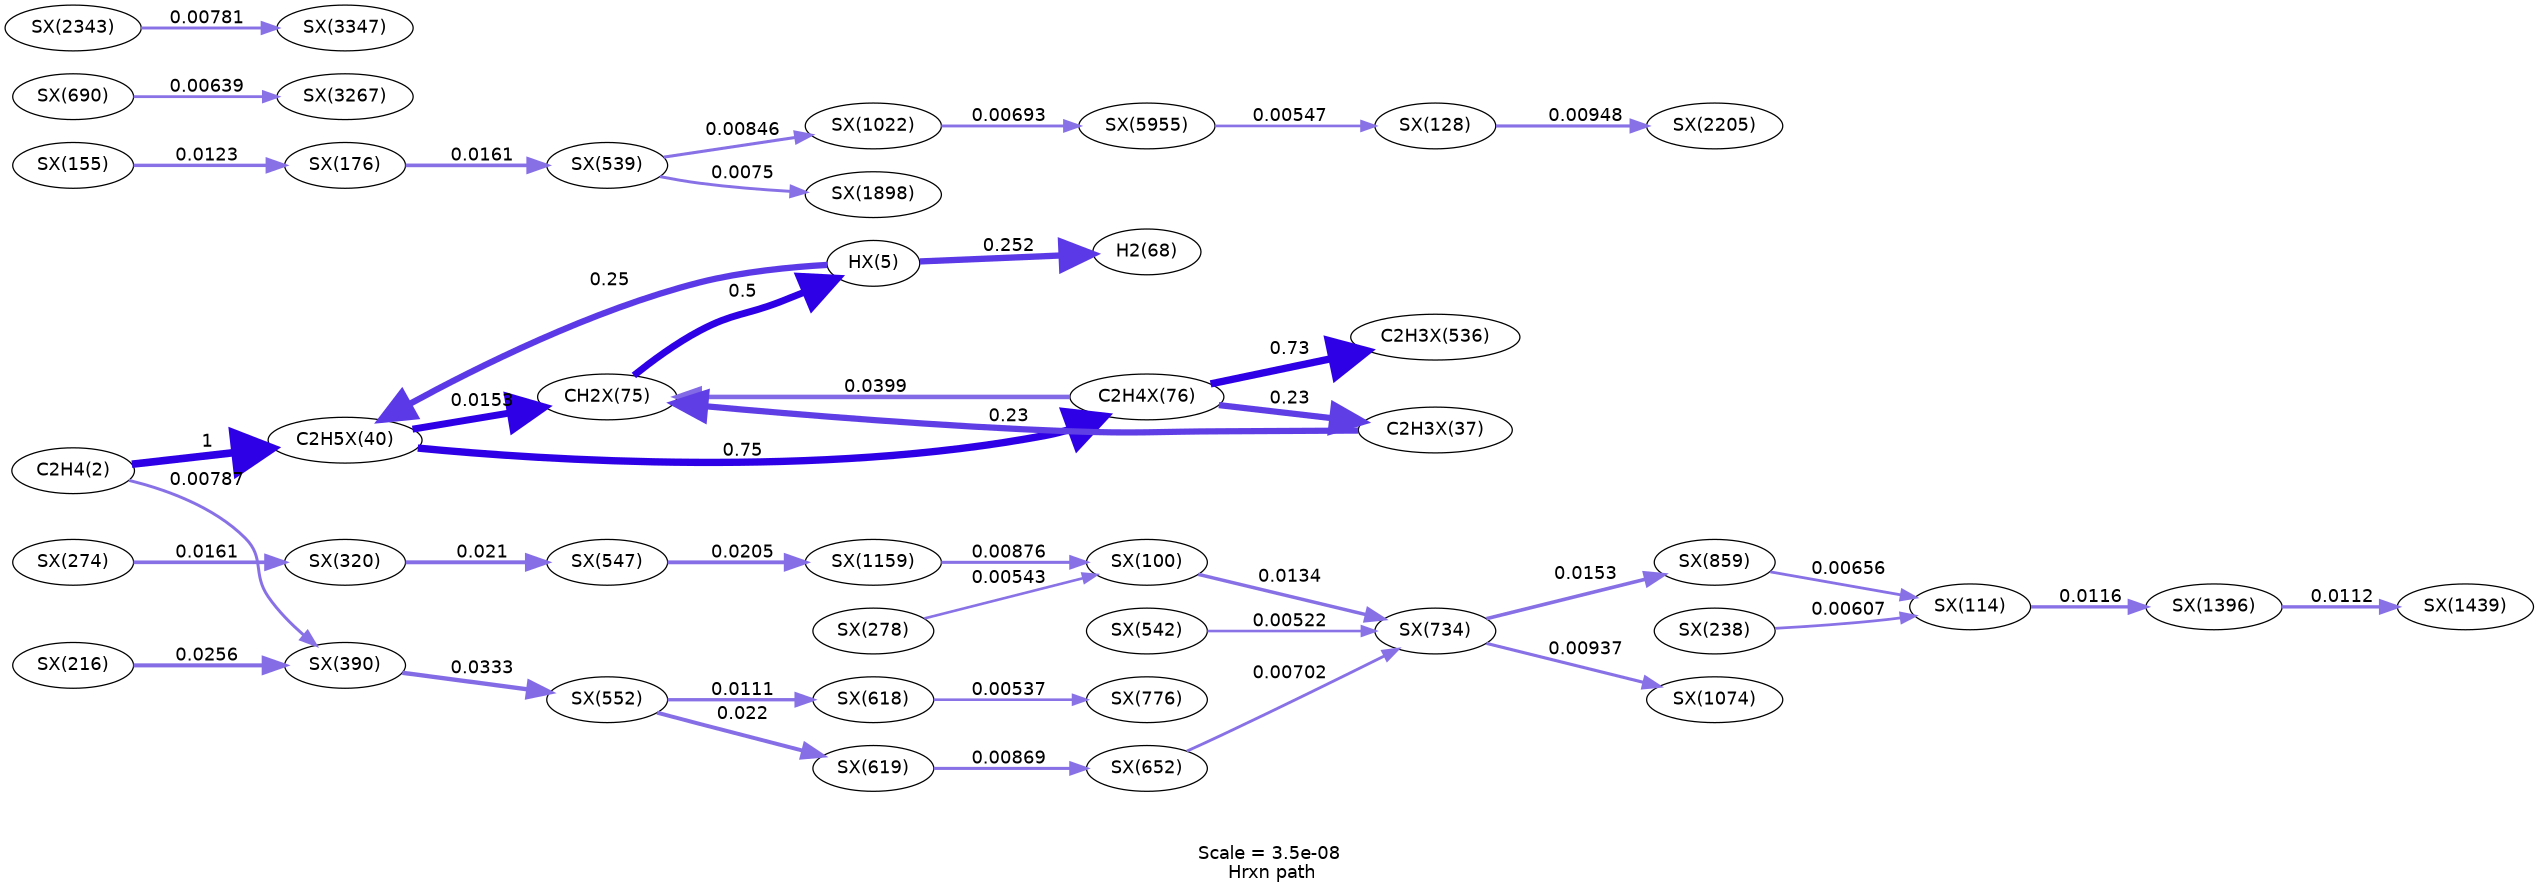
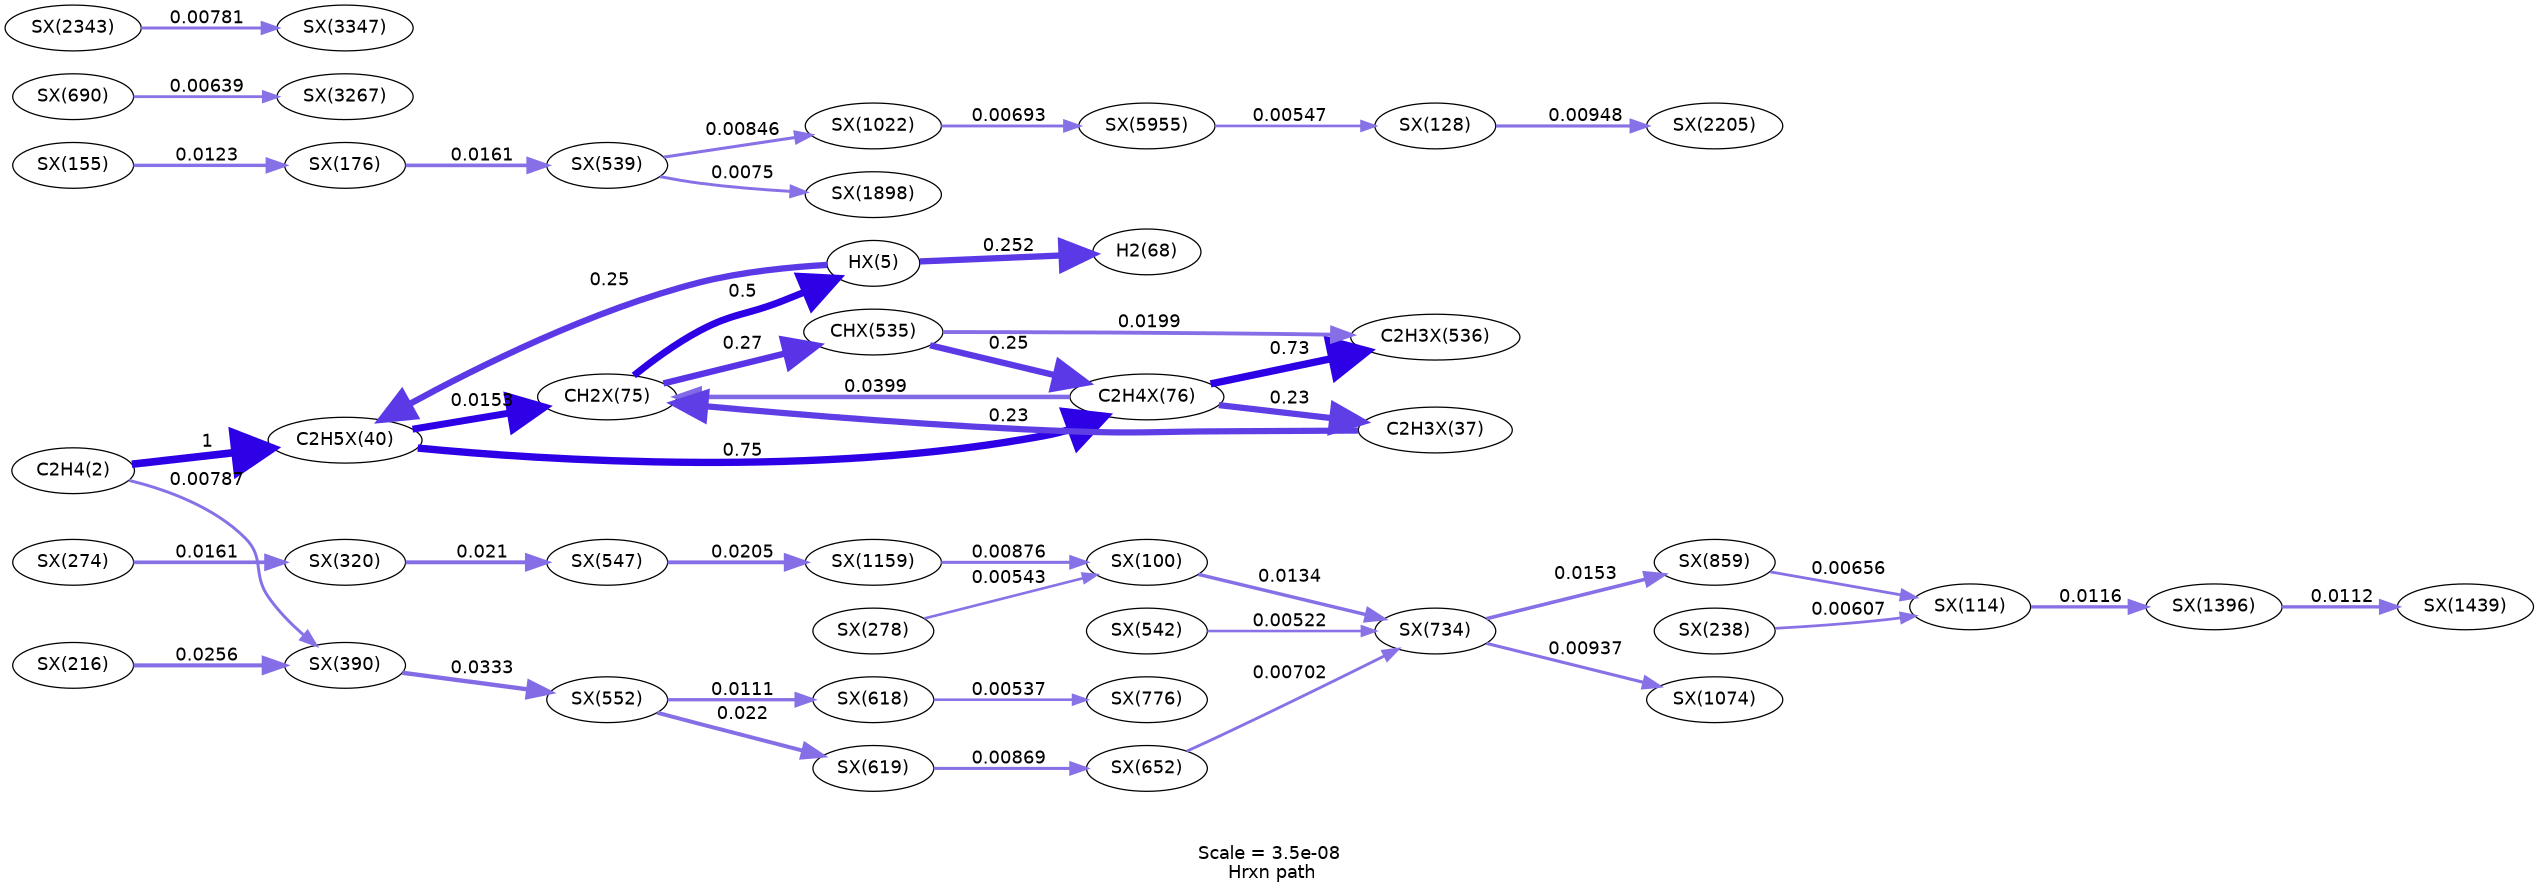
none -> (873, 332)
